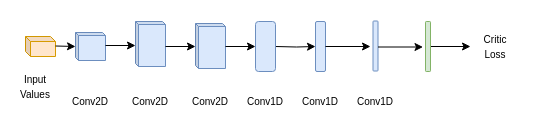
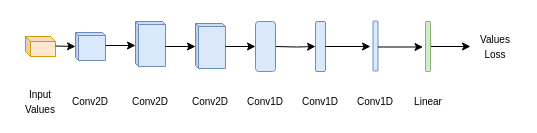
(496, 47) -> (496, 47)
(36, 87) -> (41, 102)
none -> (428, 102)
